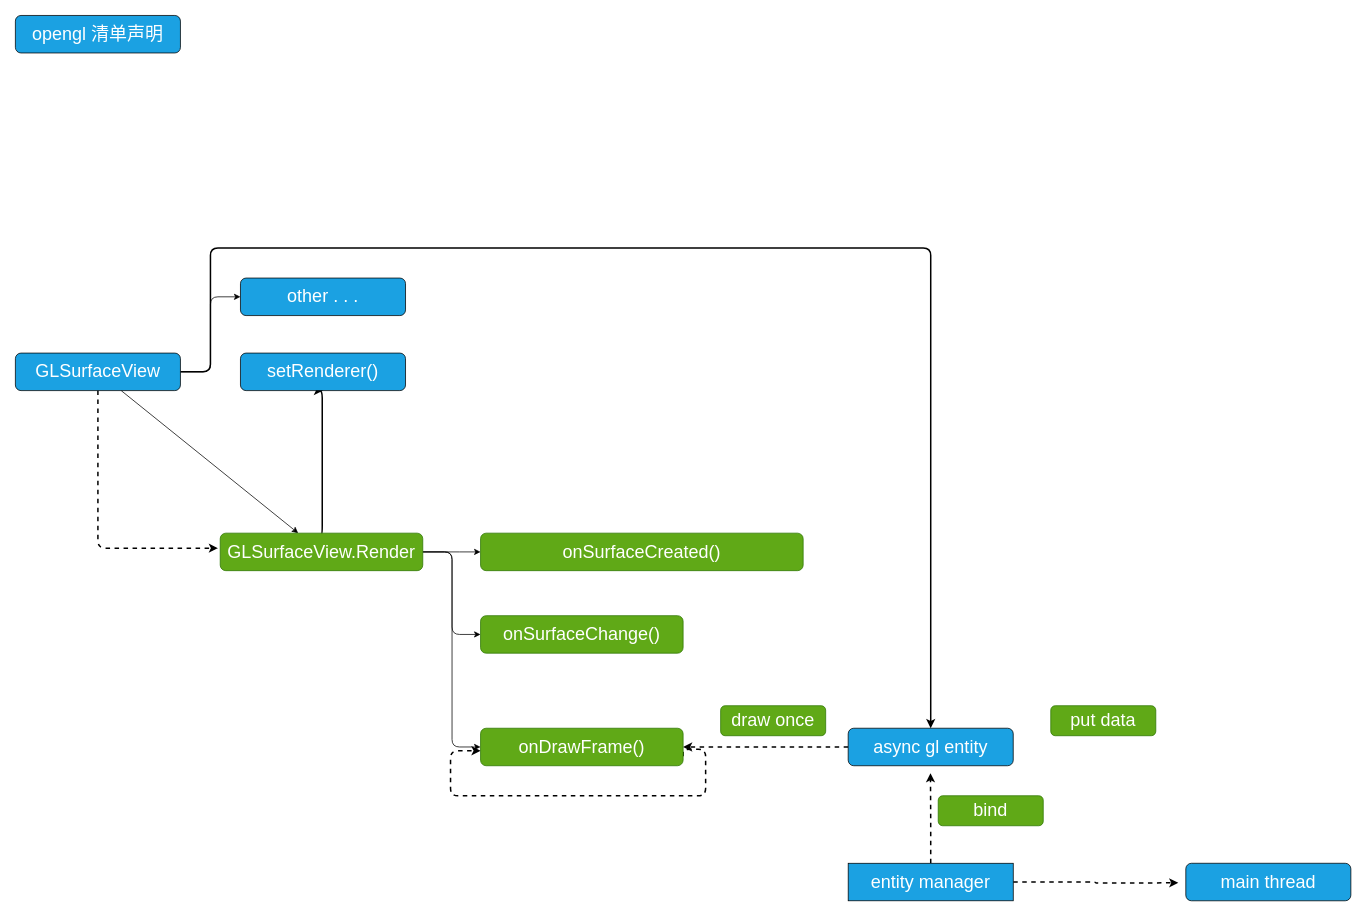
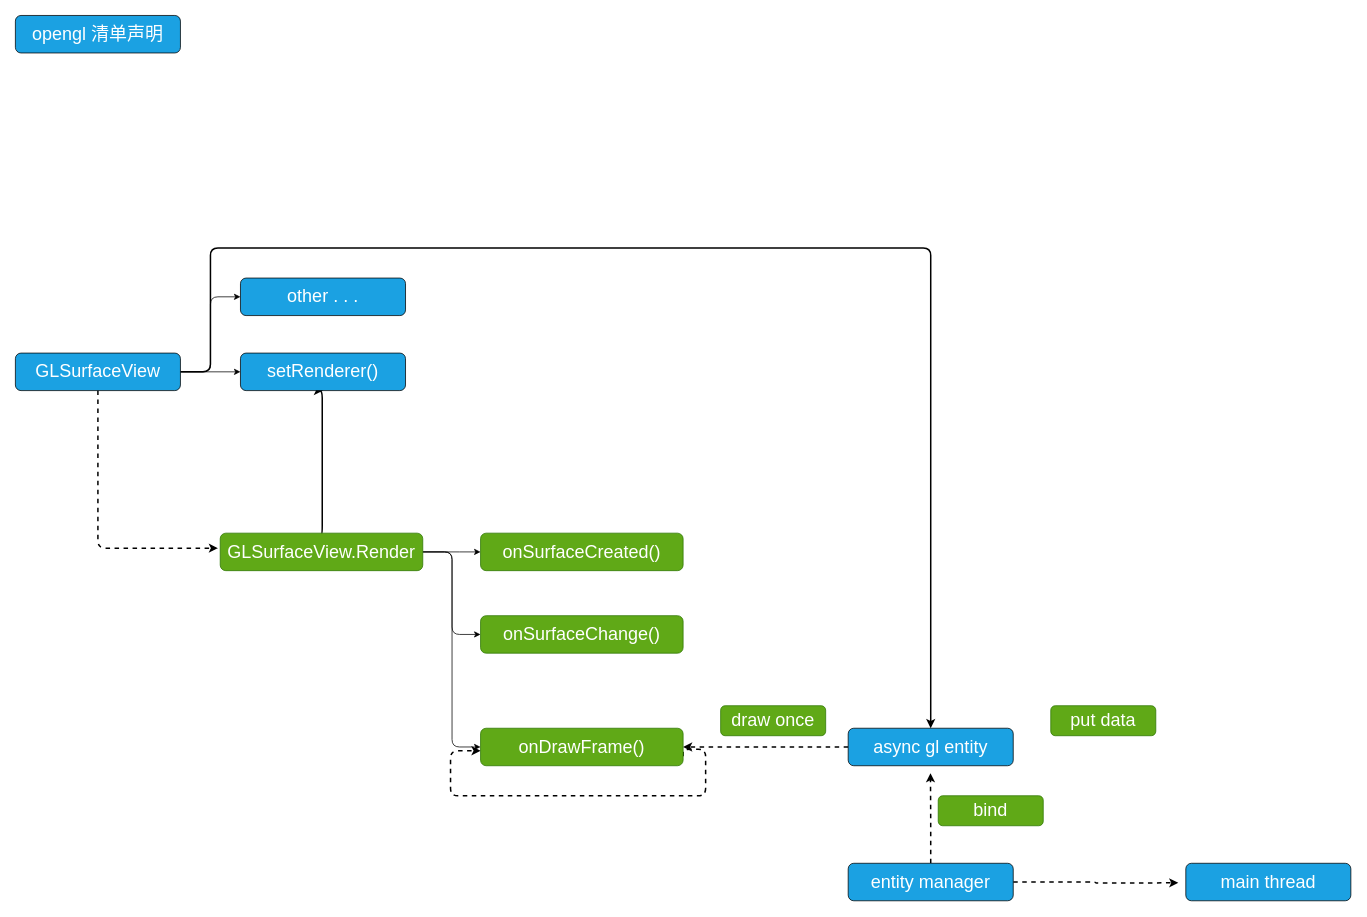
(208, 460) -> (222, 372)
(642, 552) -> (582, 552)
(930, 882) -> (930, 882)
